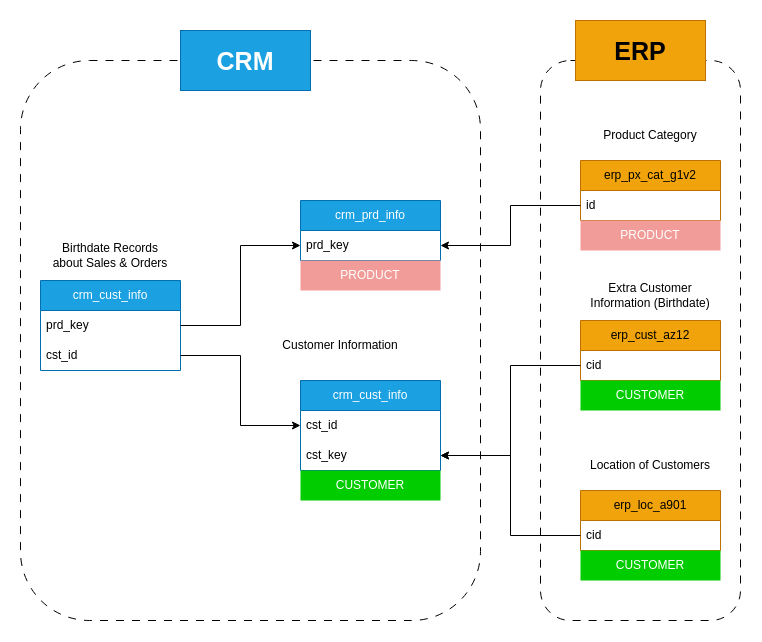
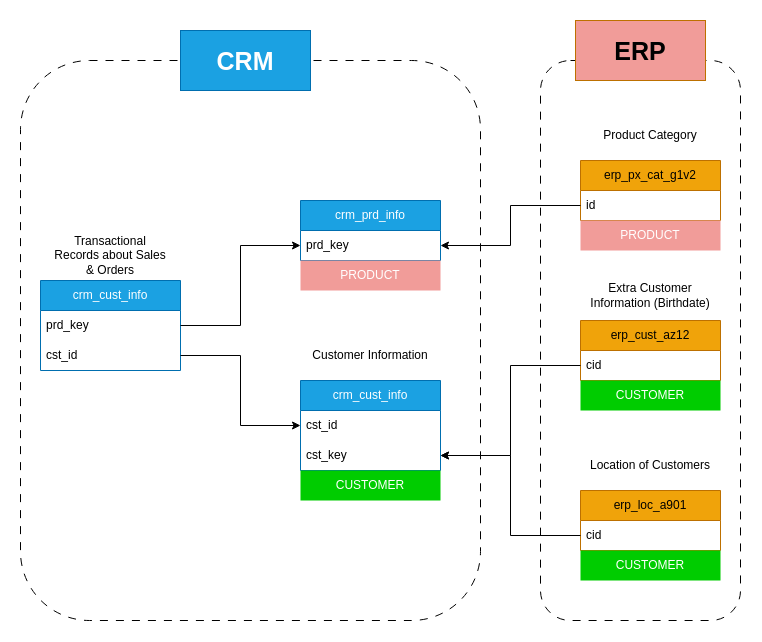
(641, 51) -> (641, 51)
(111, 256) -> (111, 256)
(341, 346) -> (371, 356)
